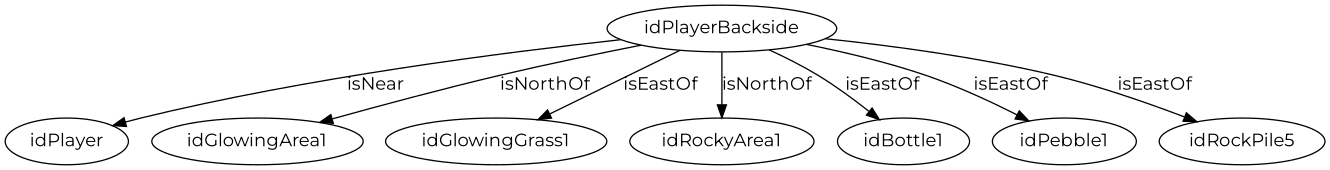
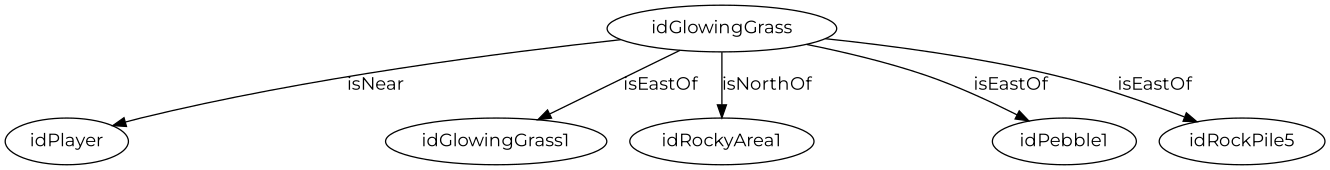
(722, 29) -> (722, 29)
(257, 141) -> none
(904, 141) -> none
